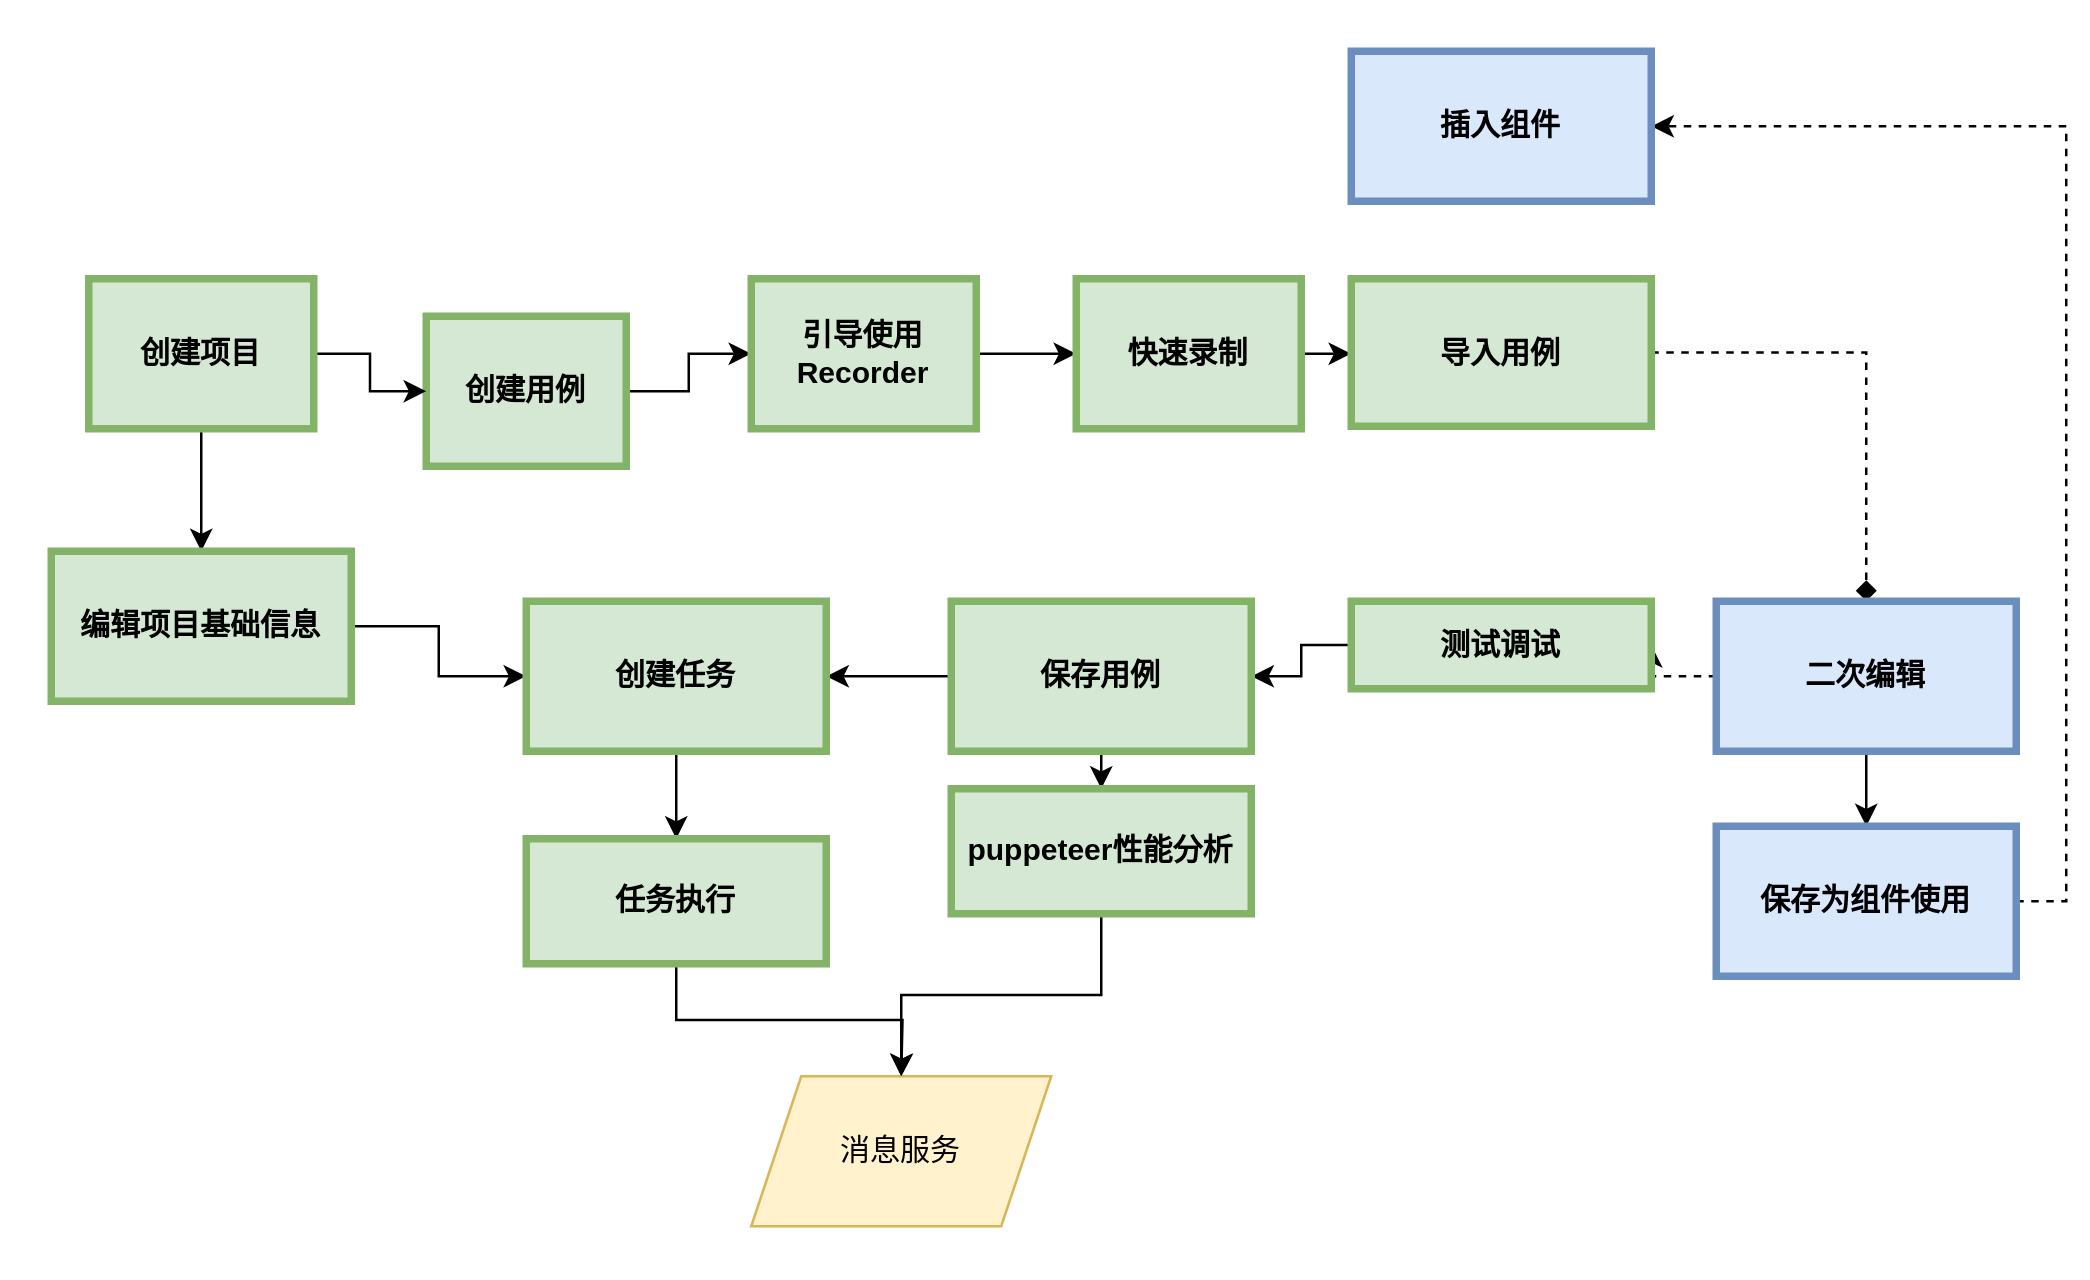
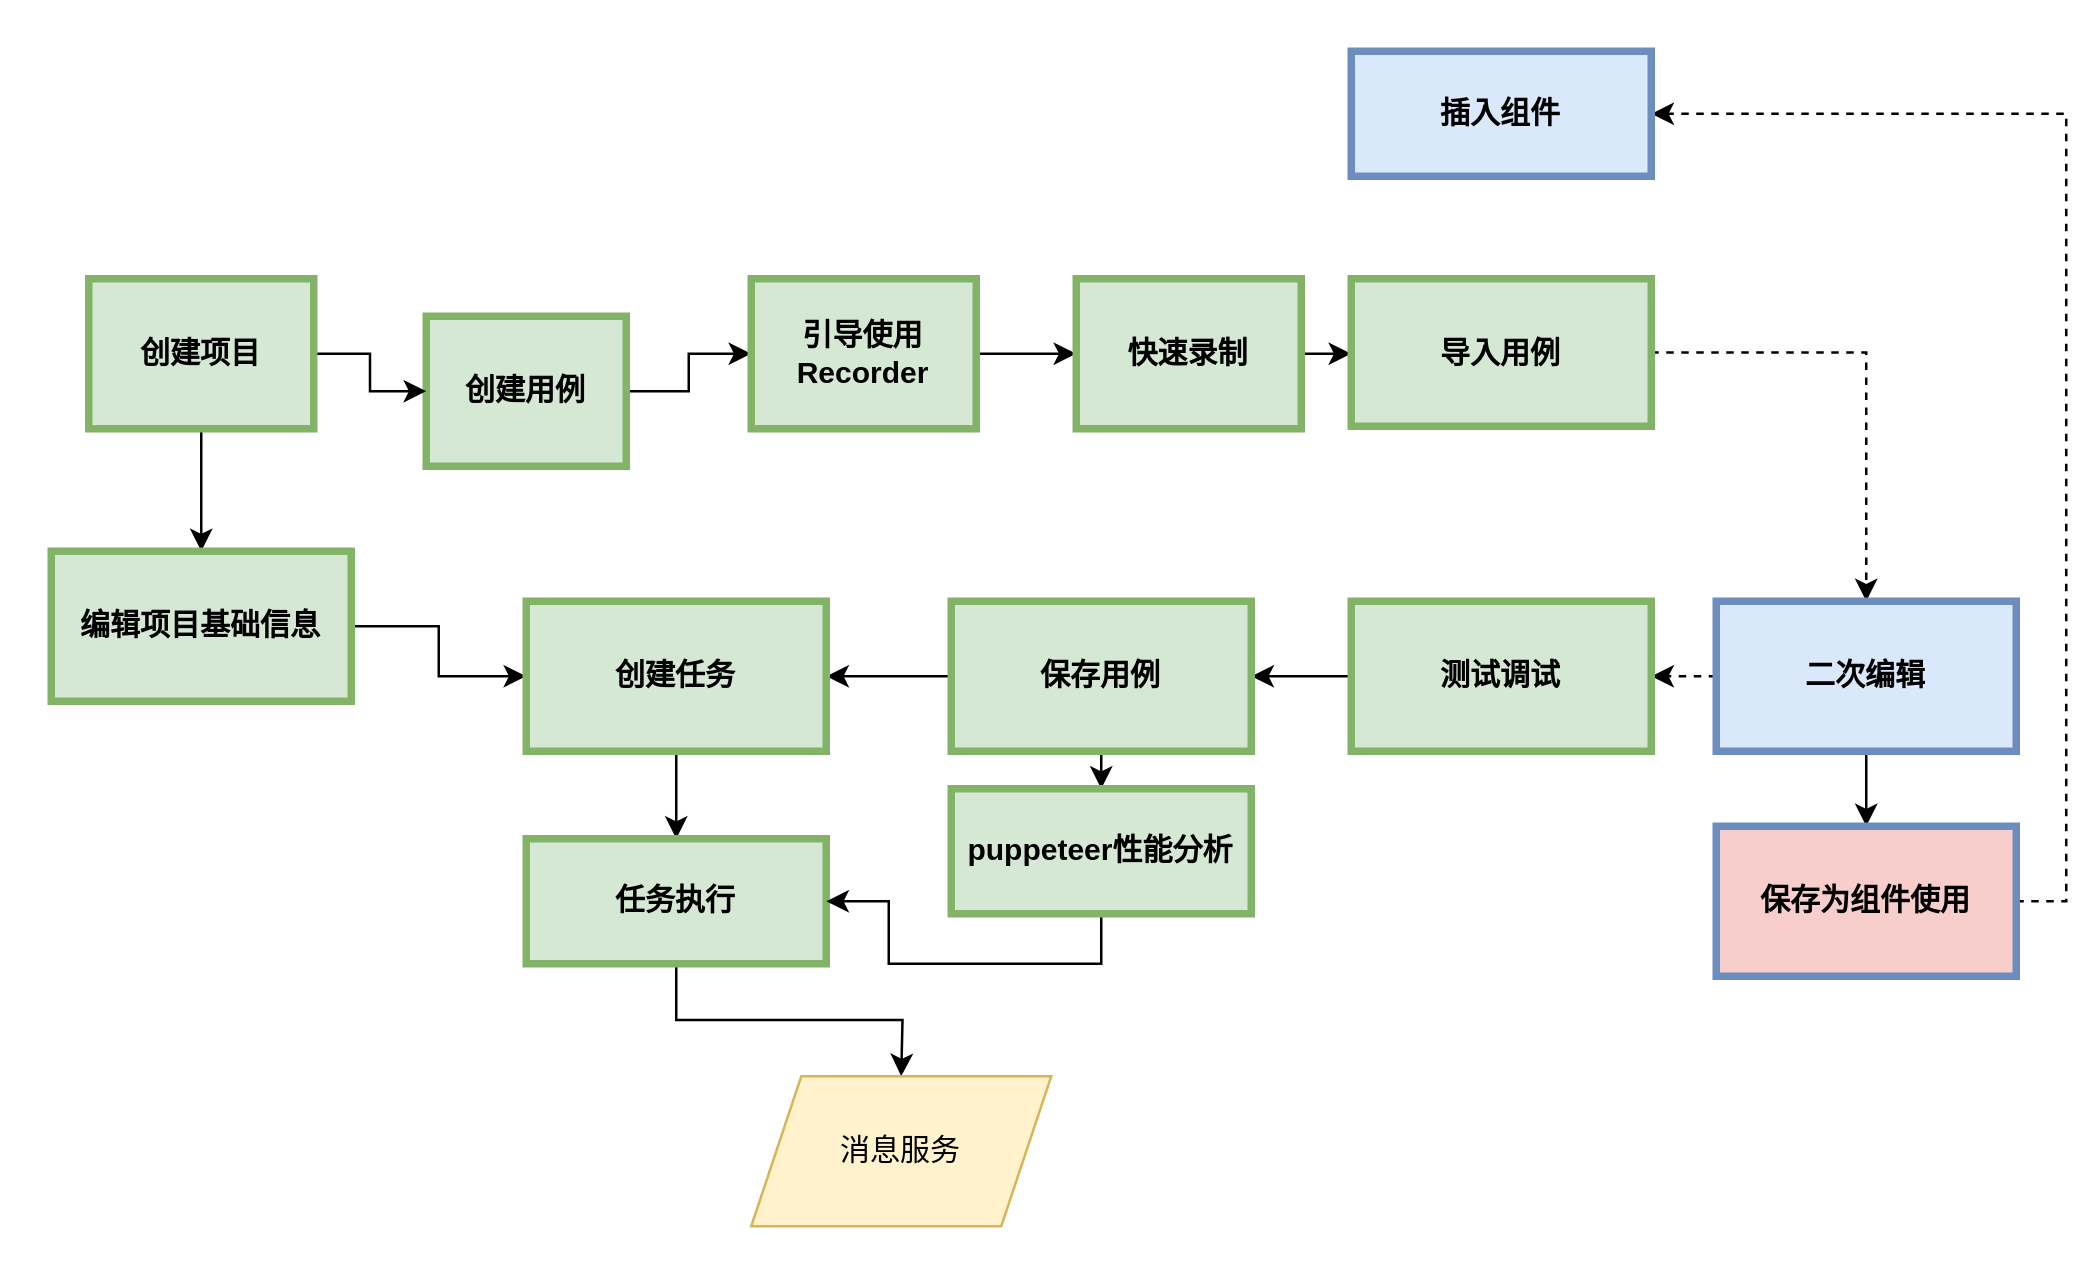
(1501, 126) -> (1501, 114)
(1866, 580) -> (1866, 582)
(1501, 645) -> (1501, 676)
(1866, 901) -> (1866, 901)
(1008, 995) -> (943, 964)
